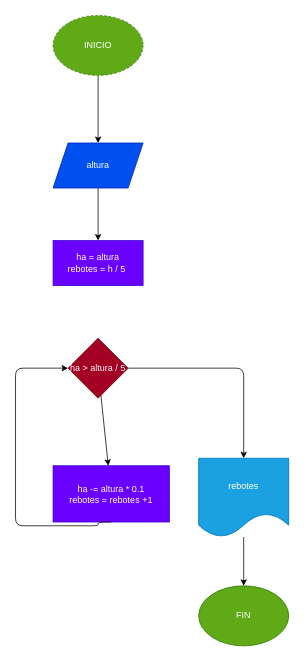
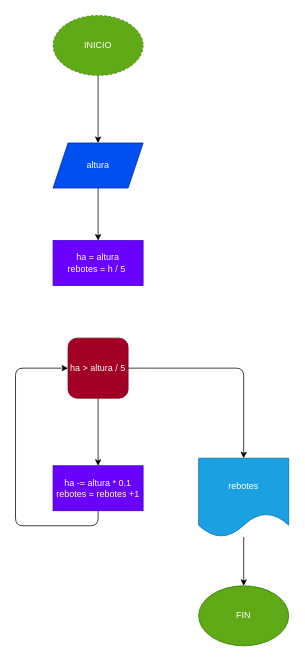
(98, 368) -> (98, 368)
(111, 494) -> (98, 488)
